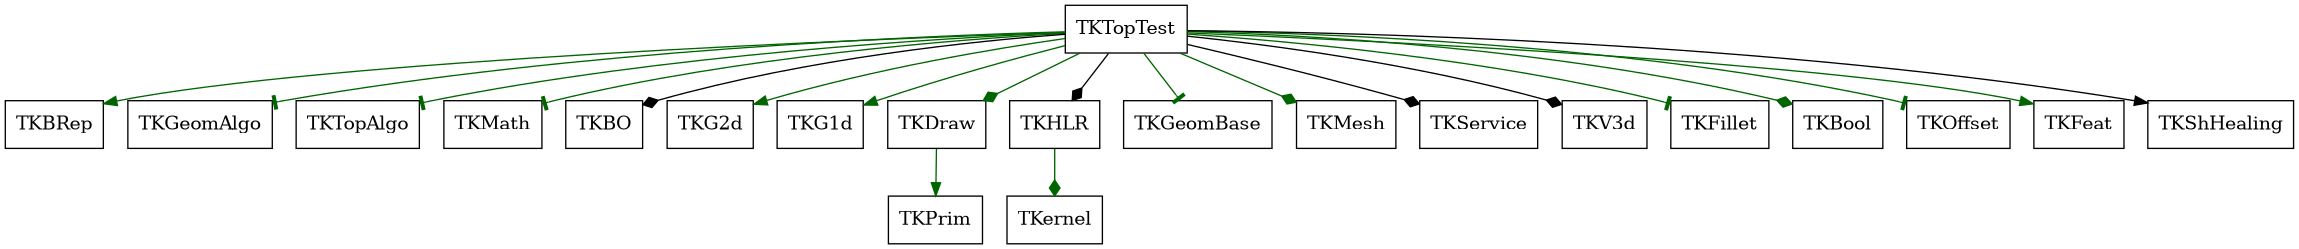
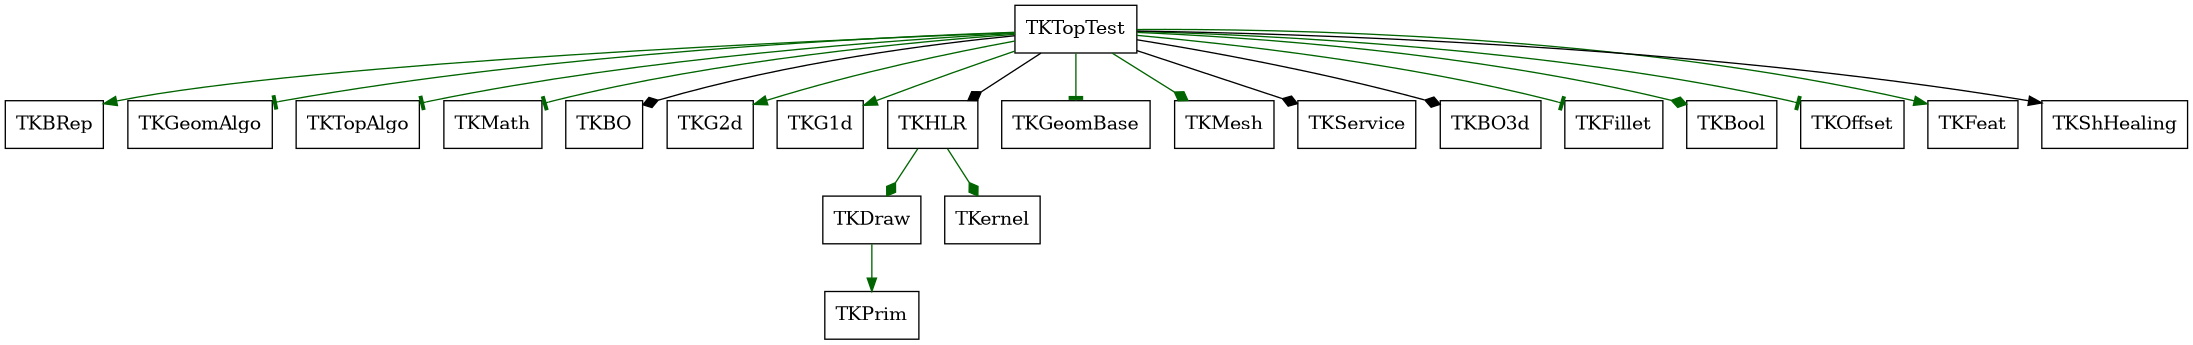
(1039, 73) -> (907, 166)
(1605, 125) -> (1491, 125)
